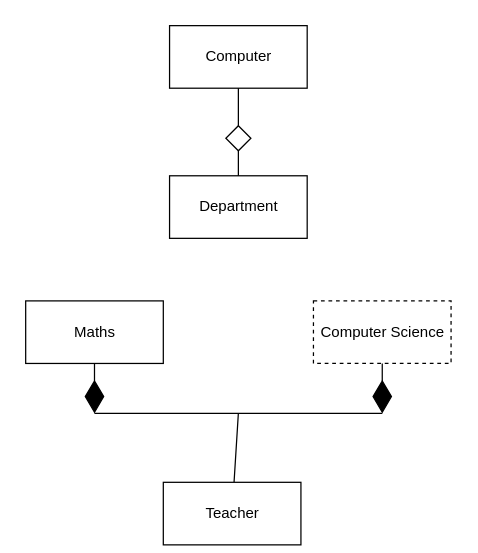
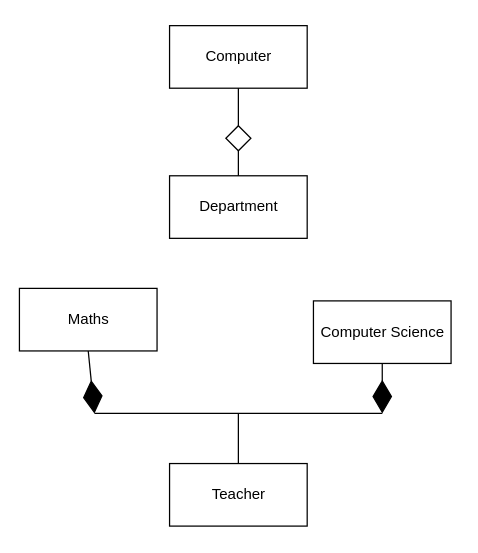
(94, 332) -> (88, 319)
(382, 332) -> (382, 332)
(232, 513) -> (238, 494)
